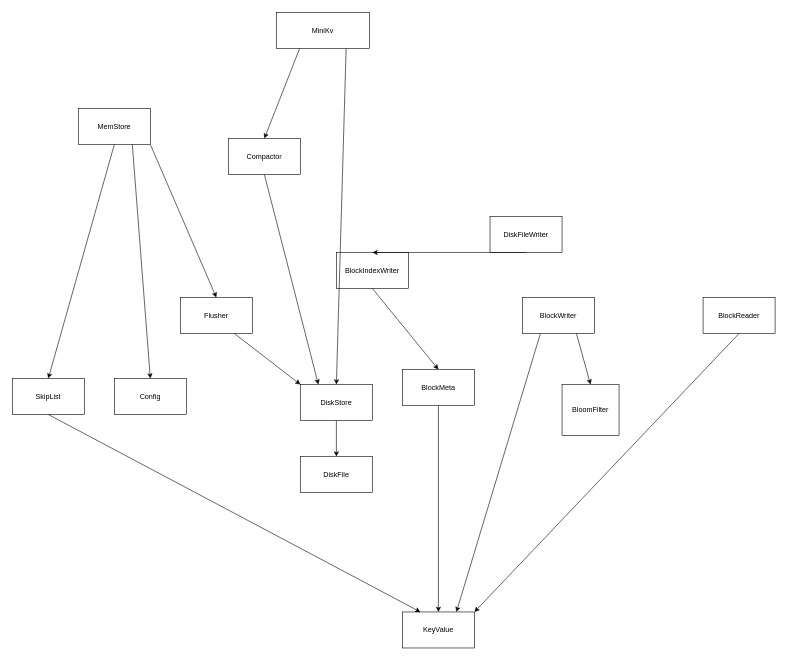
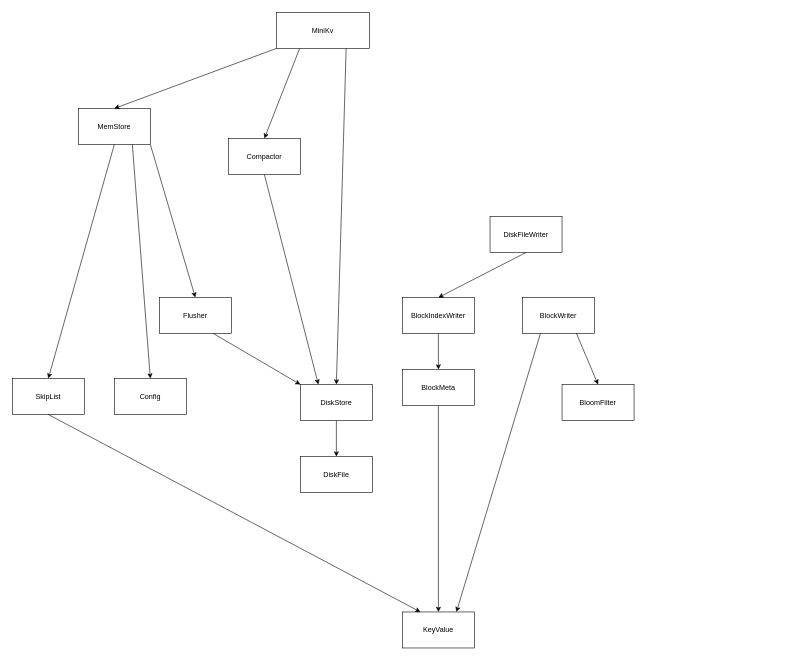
none -> (197, 78)
(372, 270) -> (438, 315)
(216, 315) -> (195, 315)
(739, 315) -> none
(733, 340) -> none
(590, 410) -> (598, 402)
